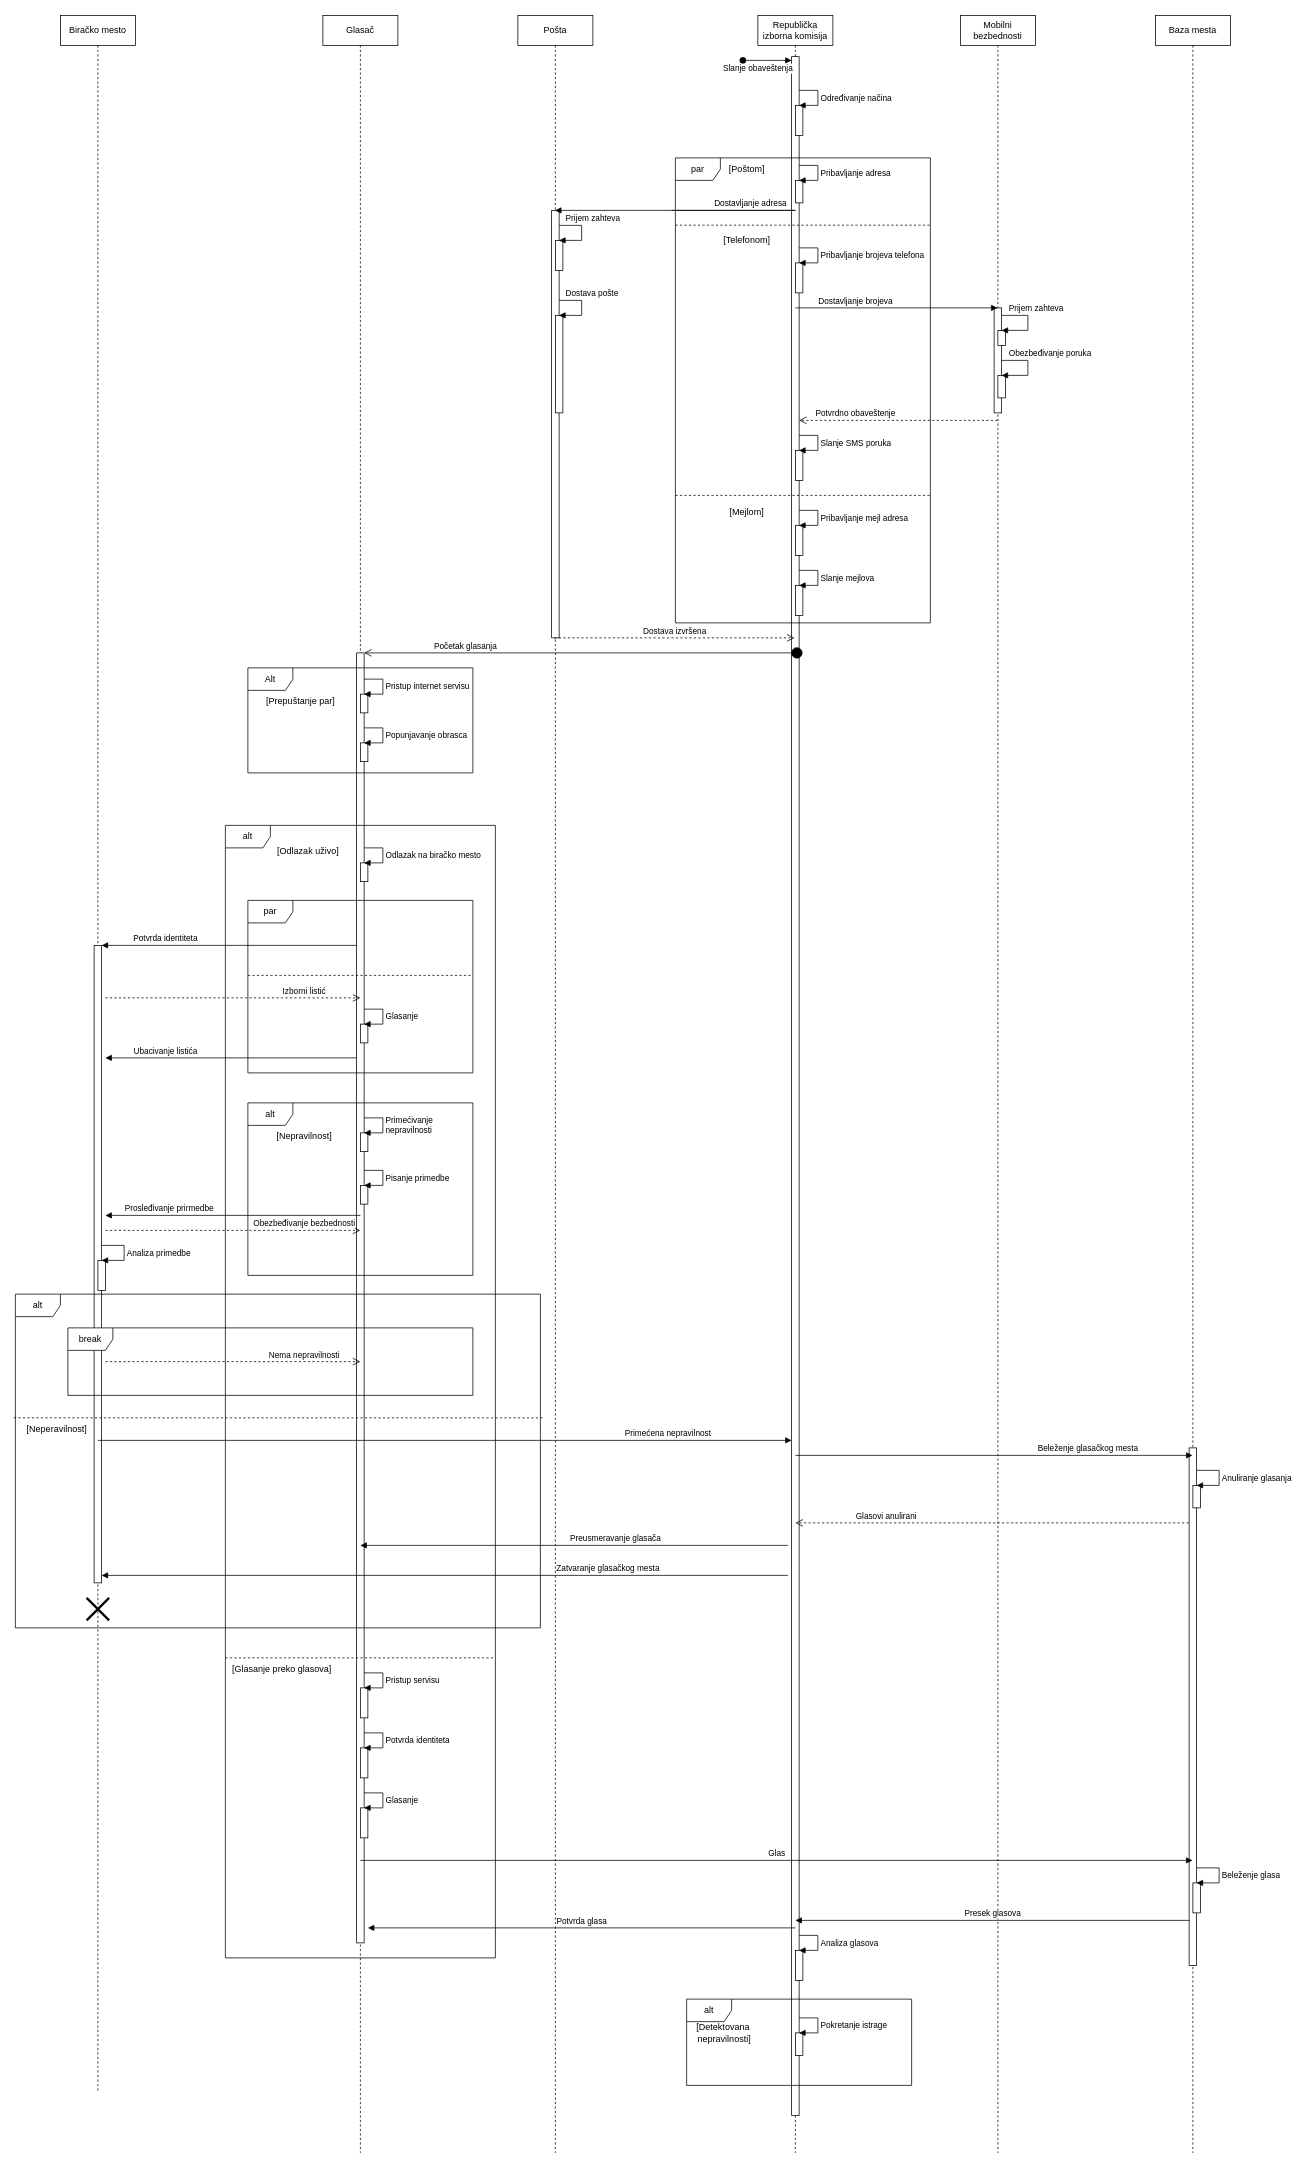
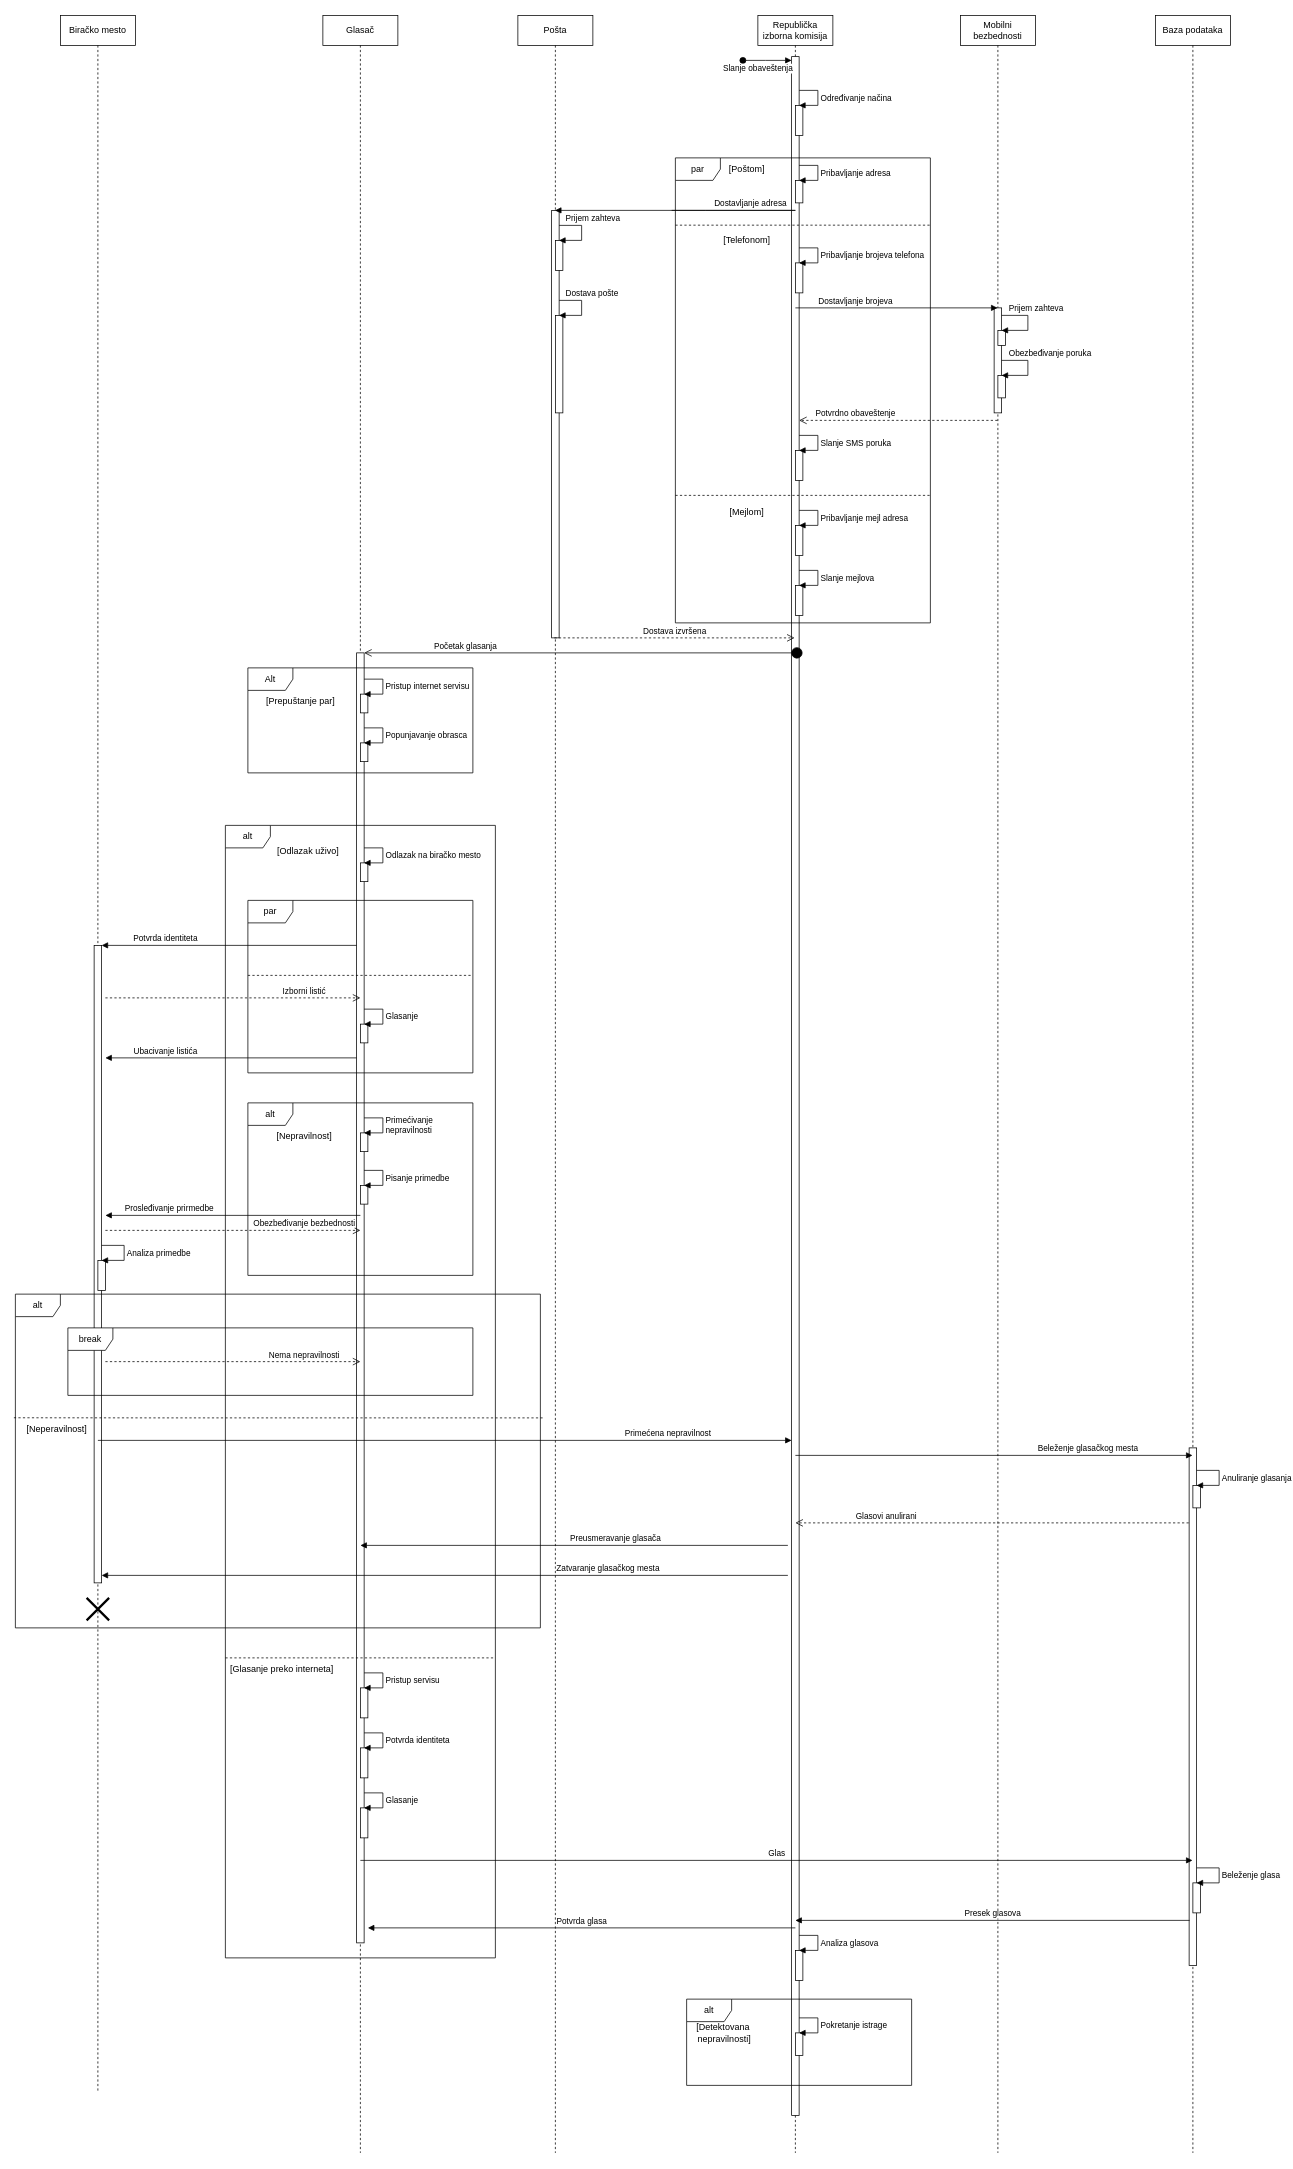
(1193, 30) -> (1193, 30)
(282, 1669) -> (282, 1669)
